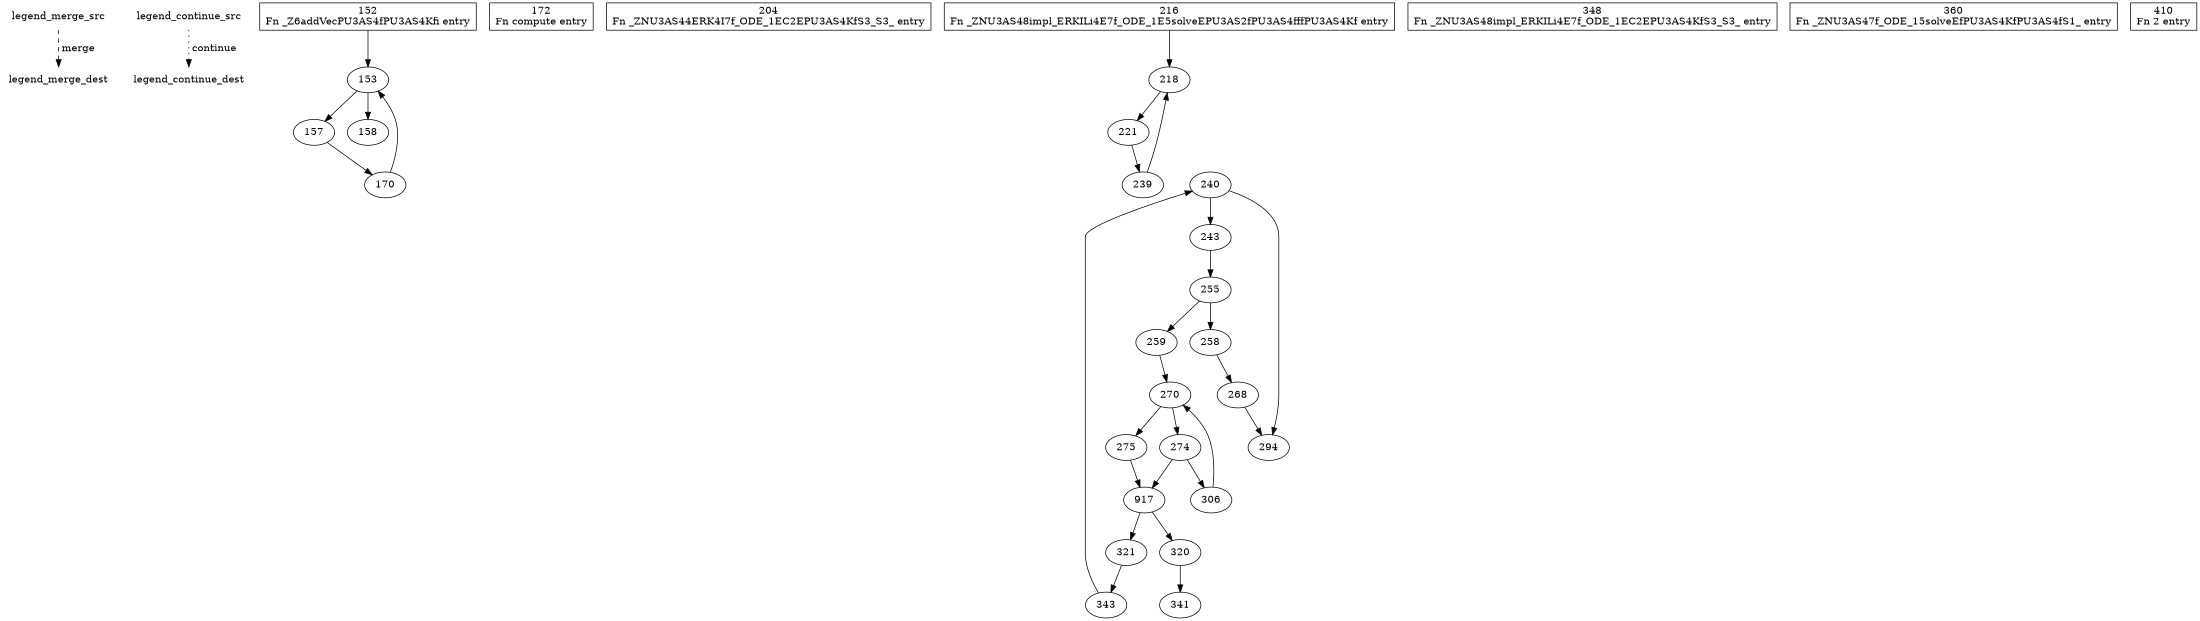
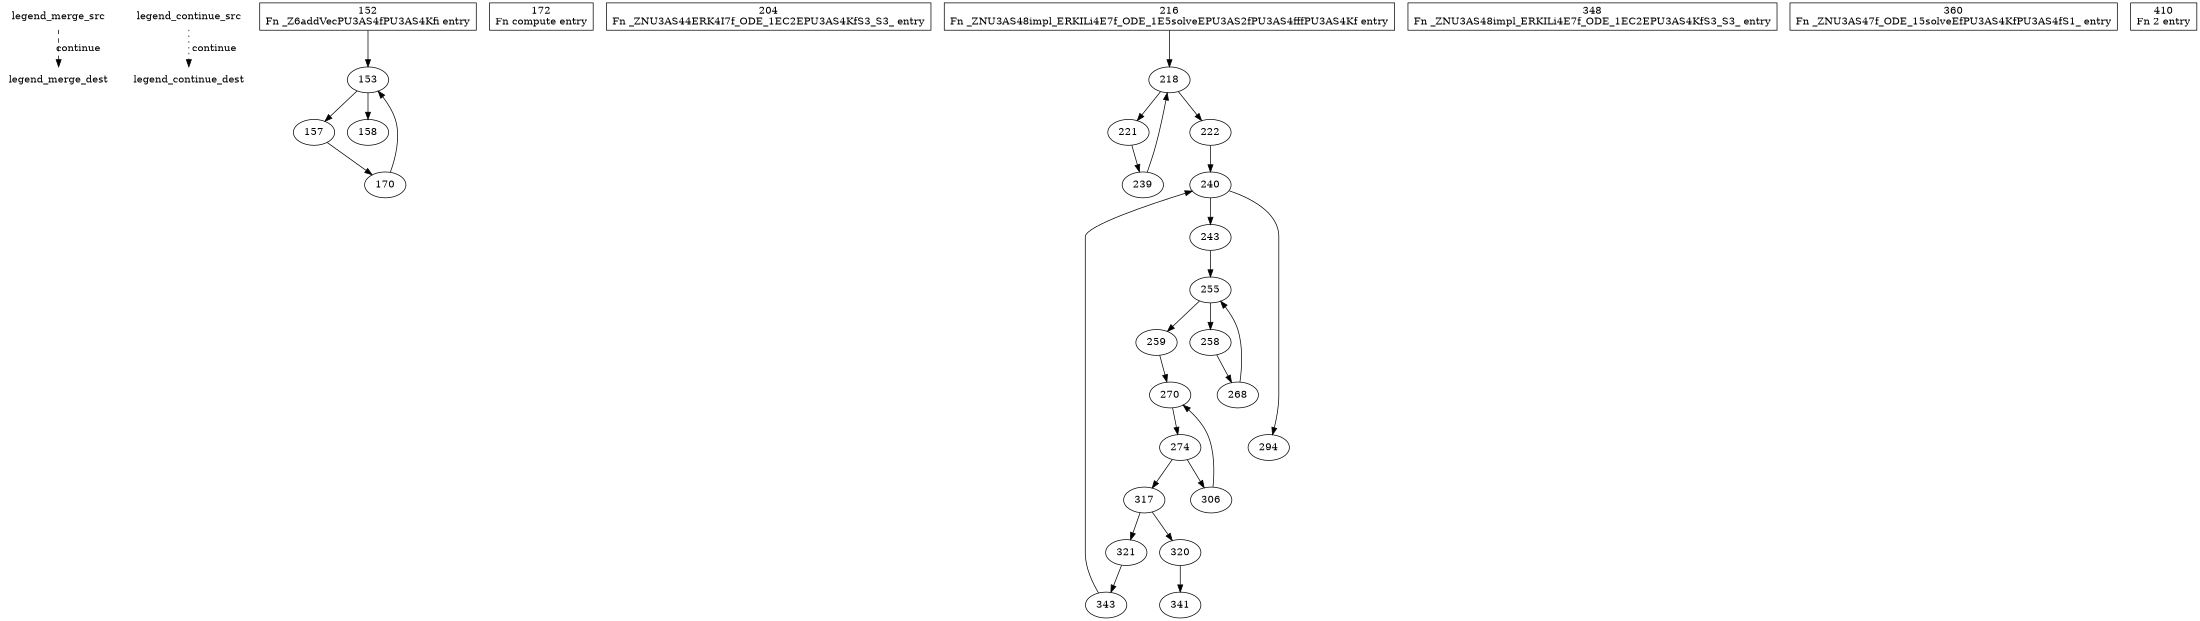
(77, 49) -> (77, 49)
none -> (1210, 132)
(1251, 418) -> (1241, 343)
(1126, 447) -> none
(1144, 500) -> (1144, 500)
